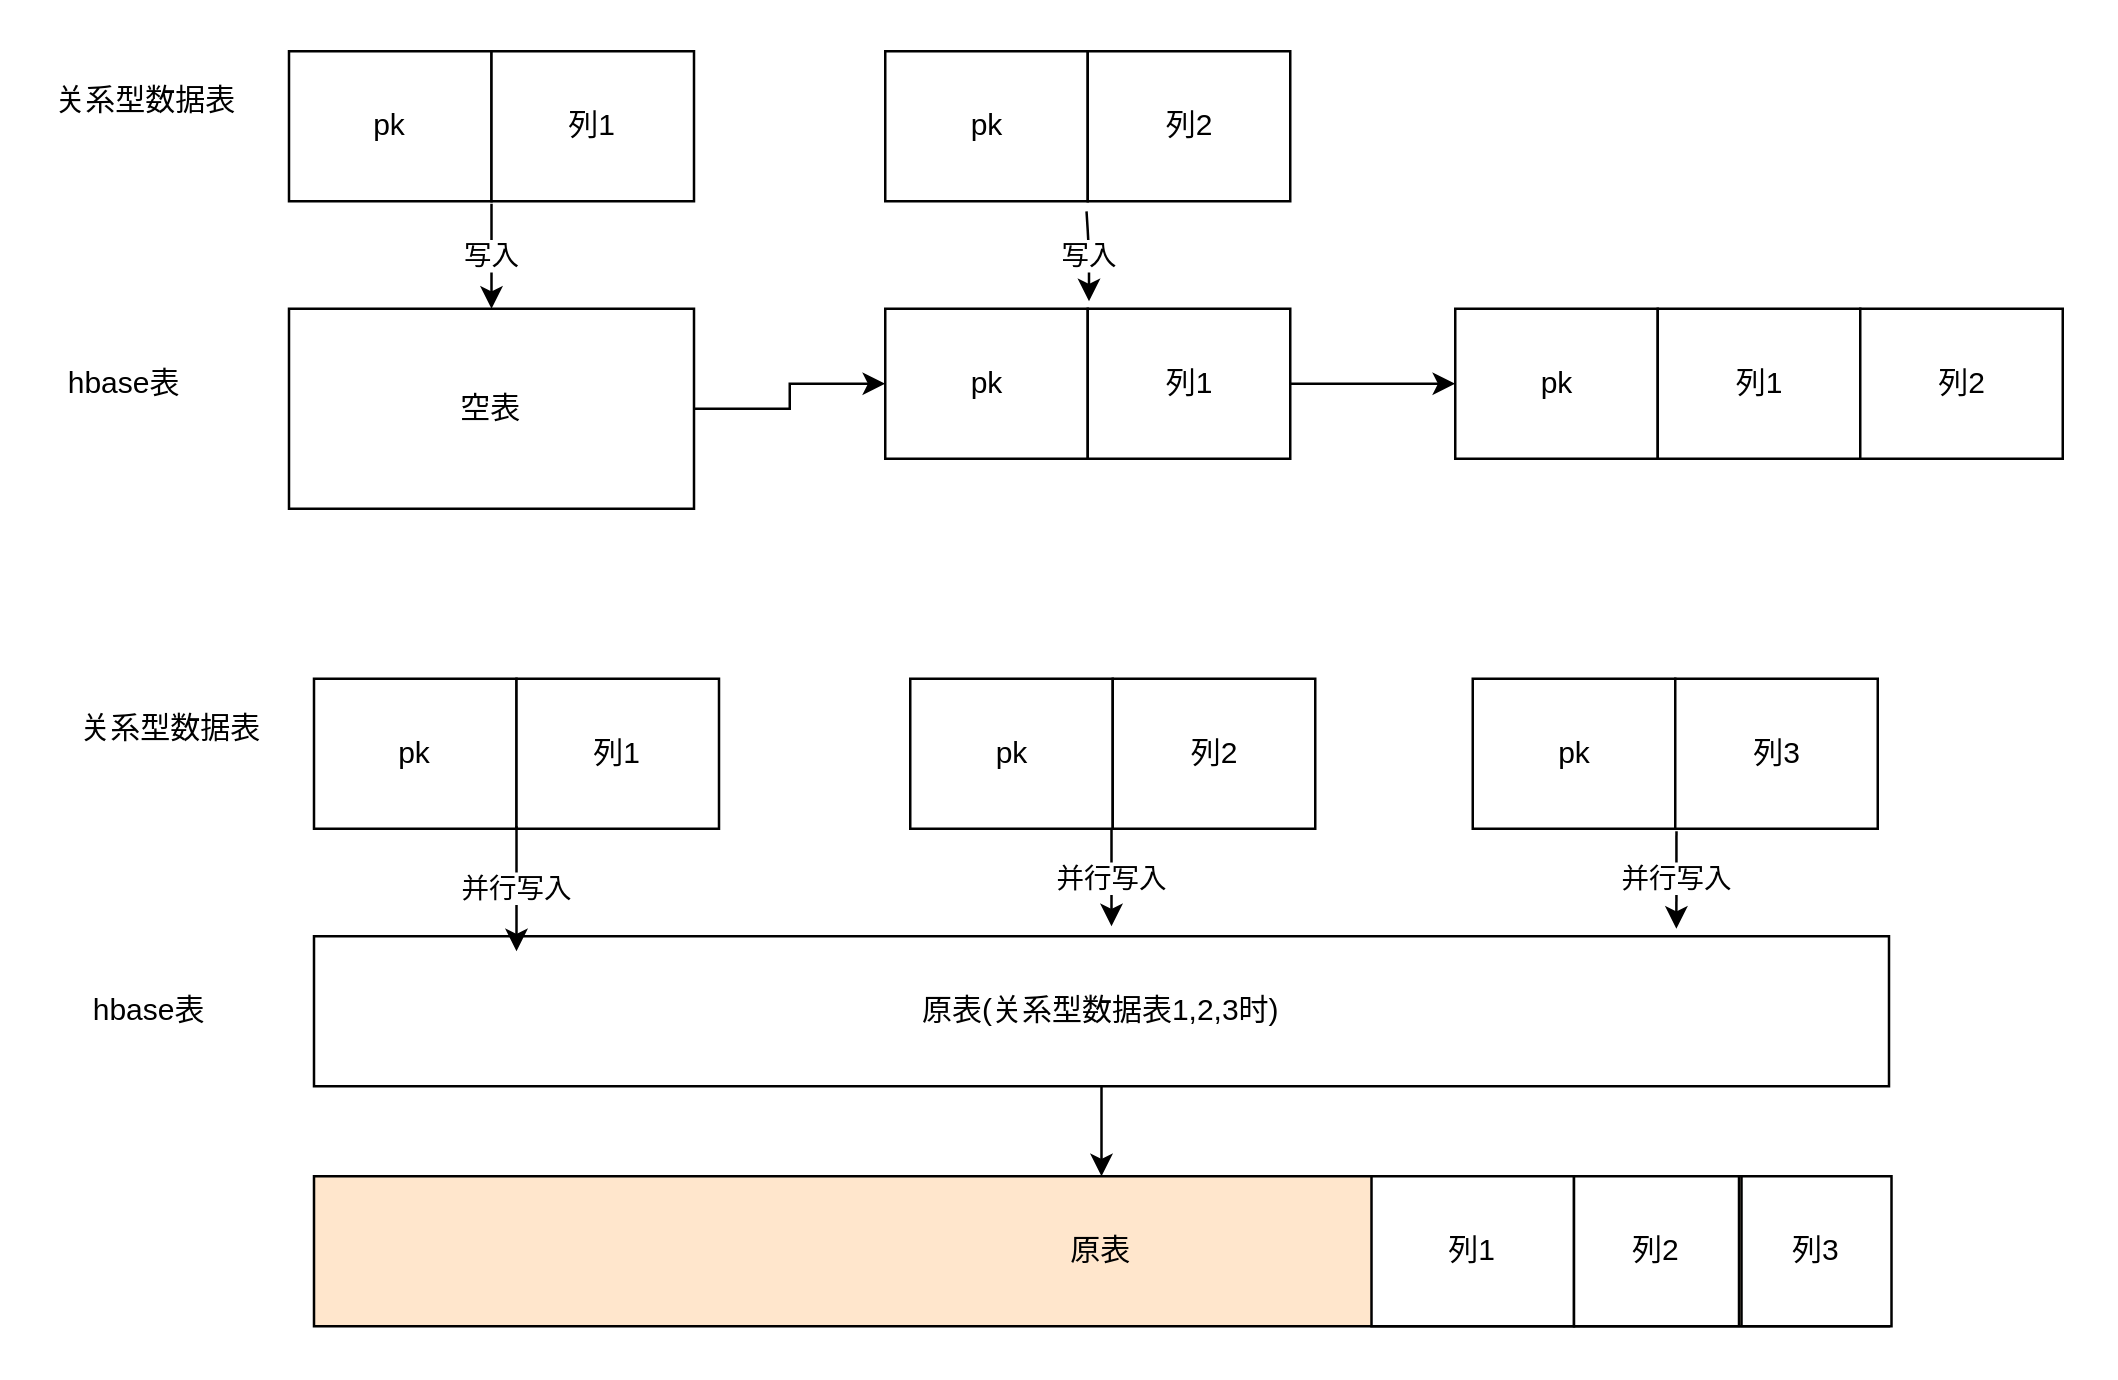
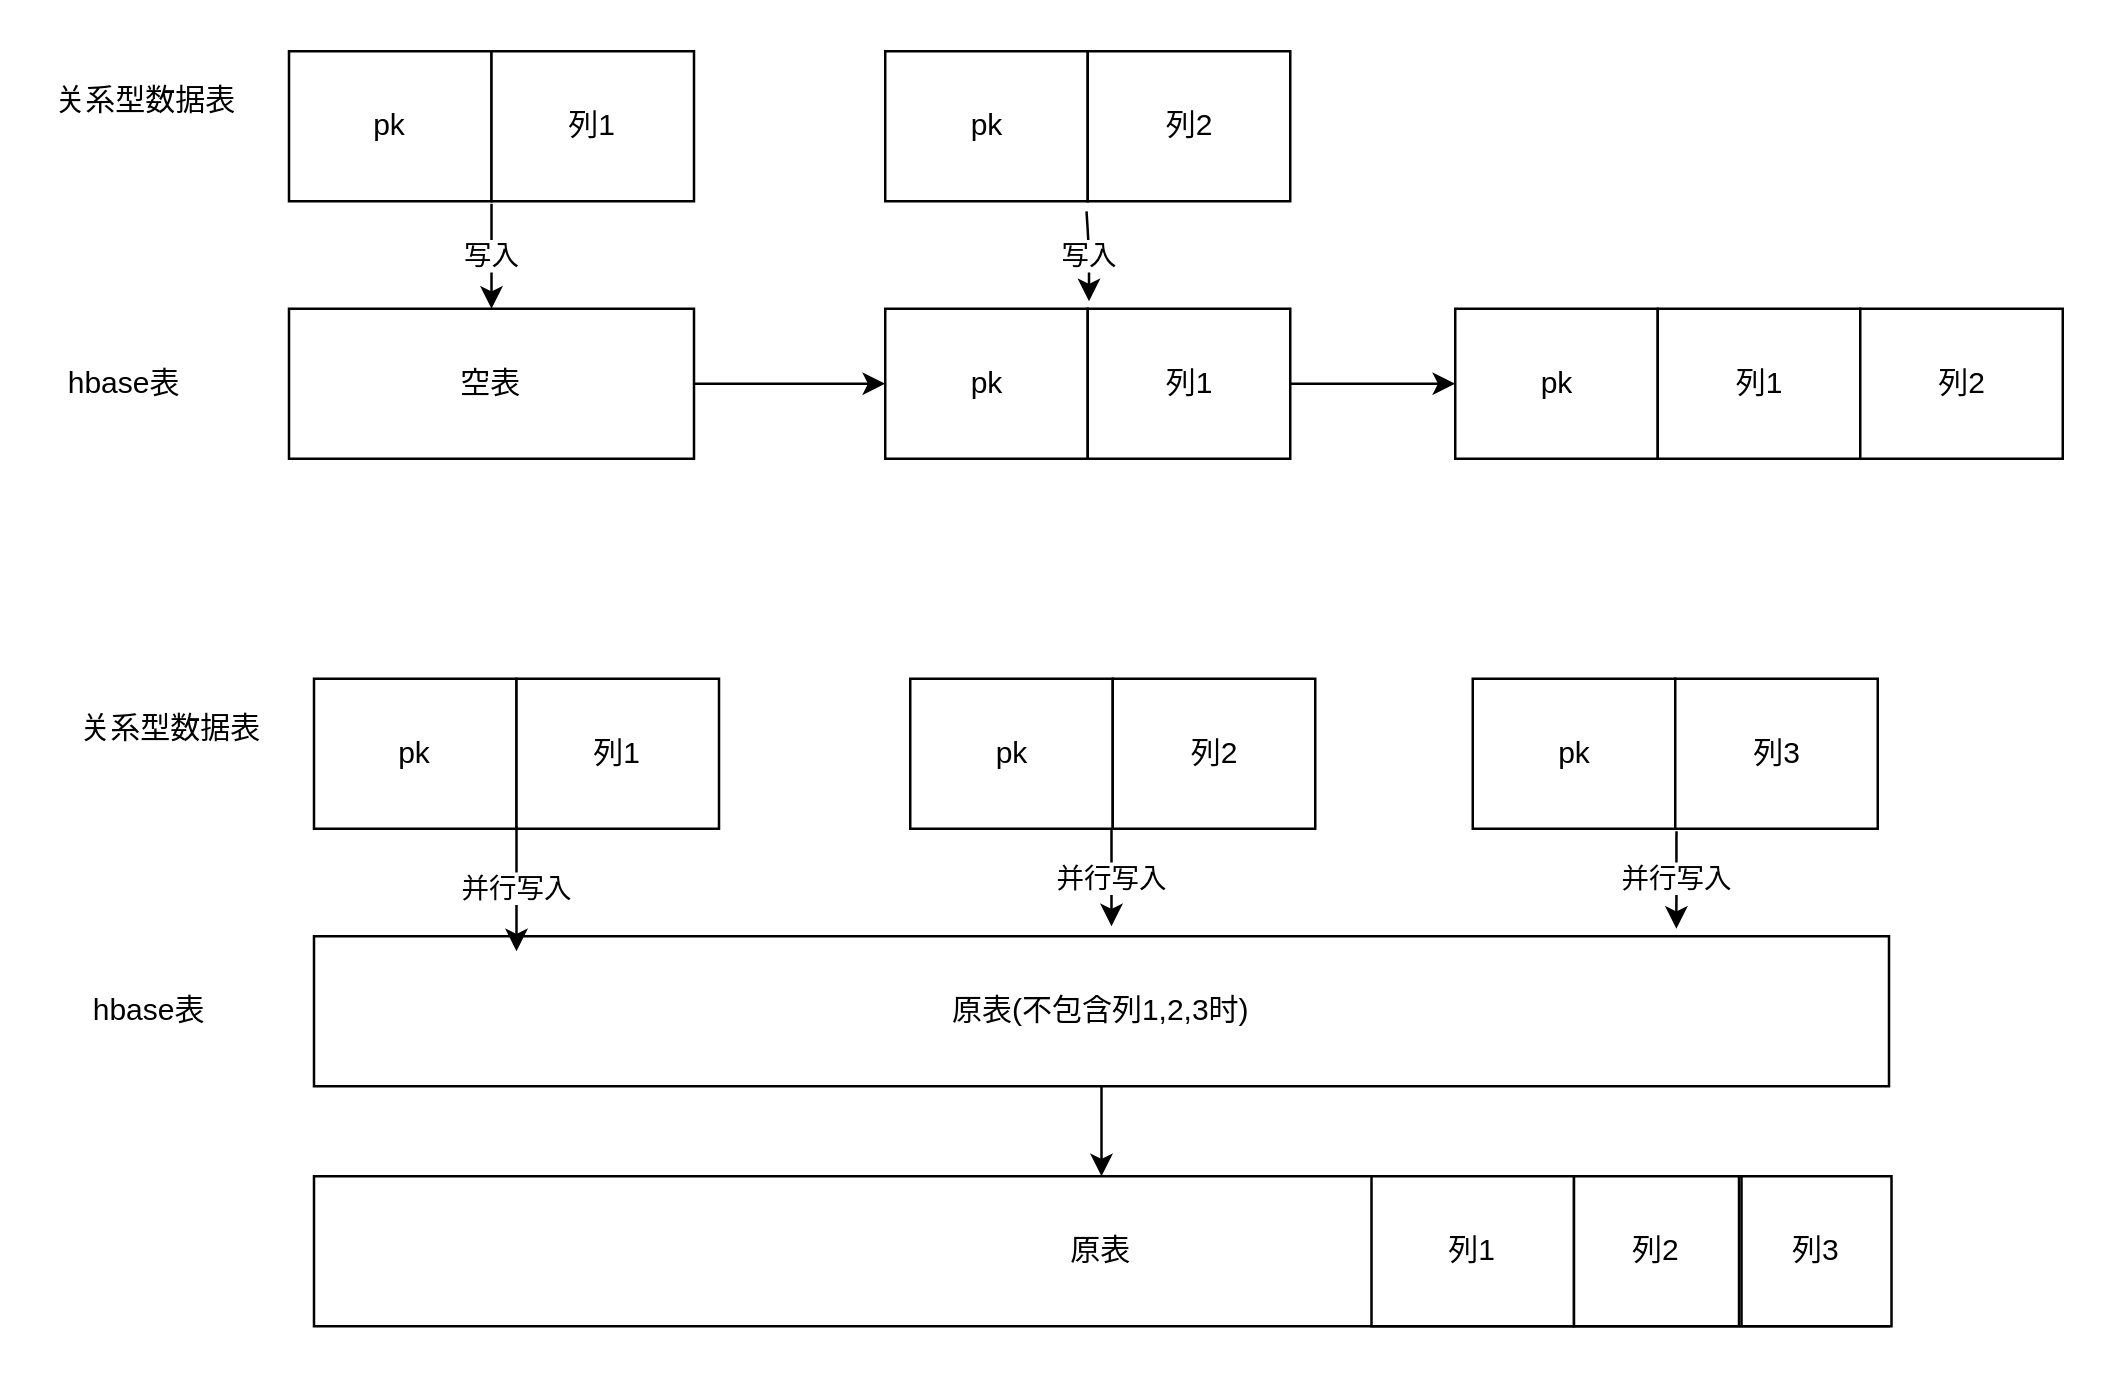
(491, 409) -> (491, 384)
(1101, 1011) -> (1101, 1011)
(1101, 1251) -> (1101, 1251)
